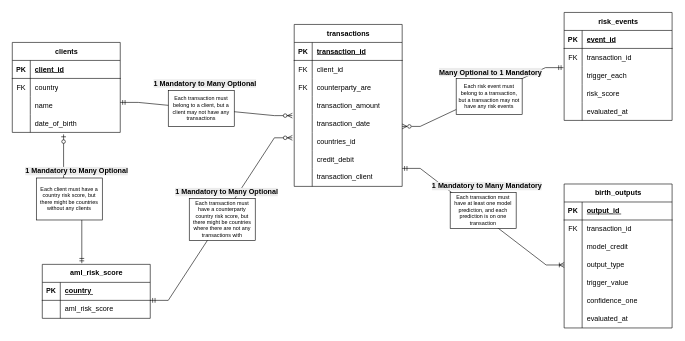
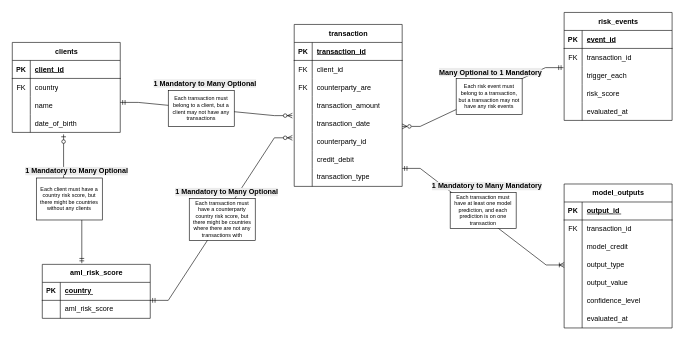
(349, 33) -> (349, 33)
(339, 141) -> (346, 141)
(351, 177) -> (348, 177)
(619, 193) -> (619, 193)
(611, 283) -> (610, 283)
(614, 301) -> (617, 301)
